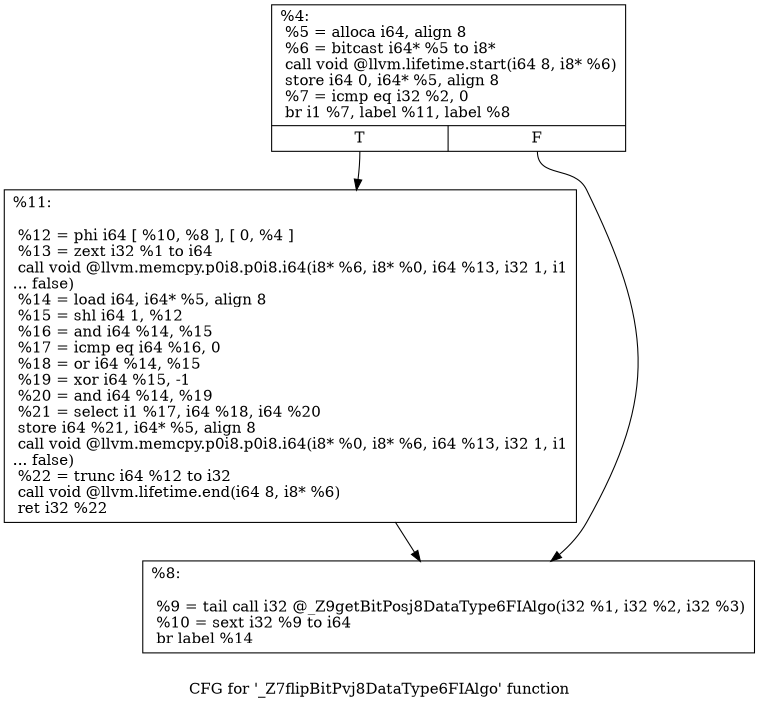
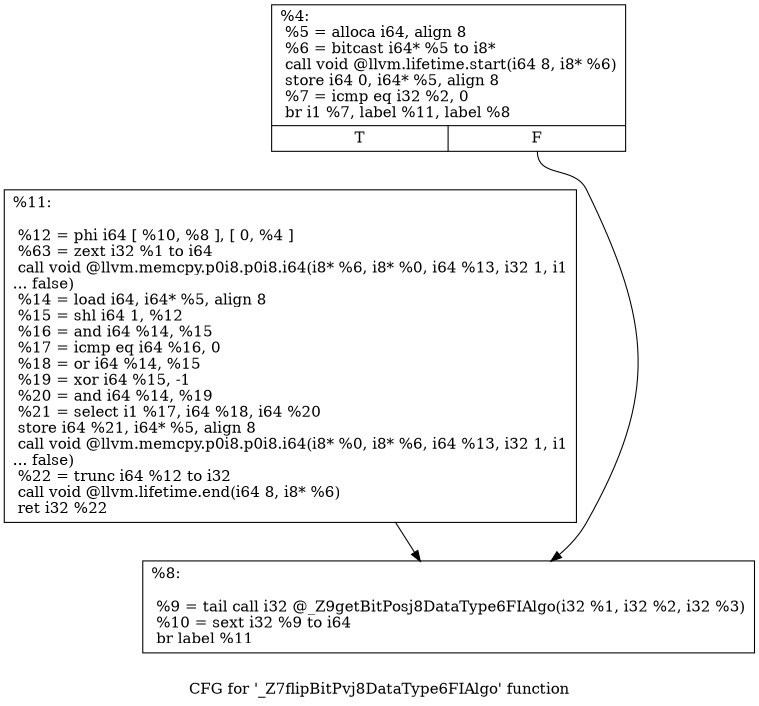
(359, 165) -> none
(113, 252) -> (113, 252)
(203, 639) -> (203, 639)
